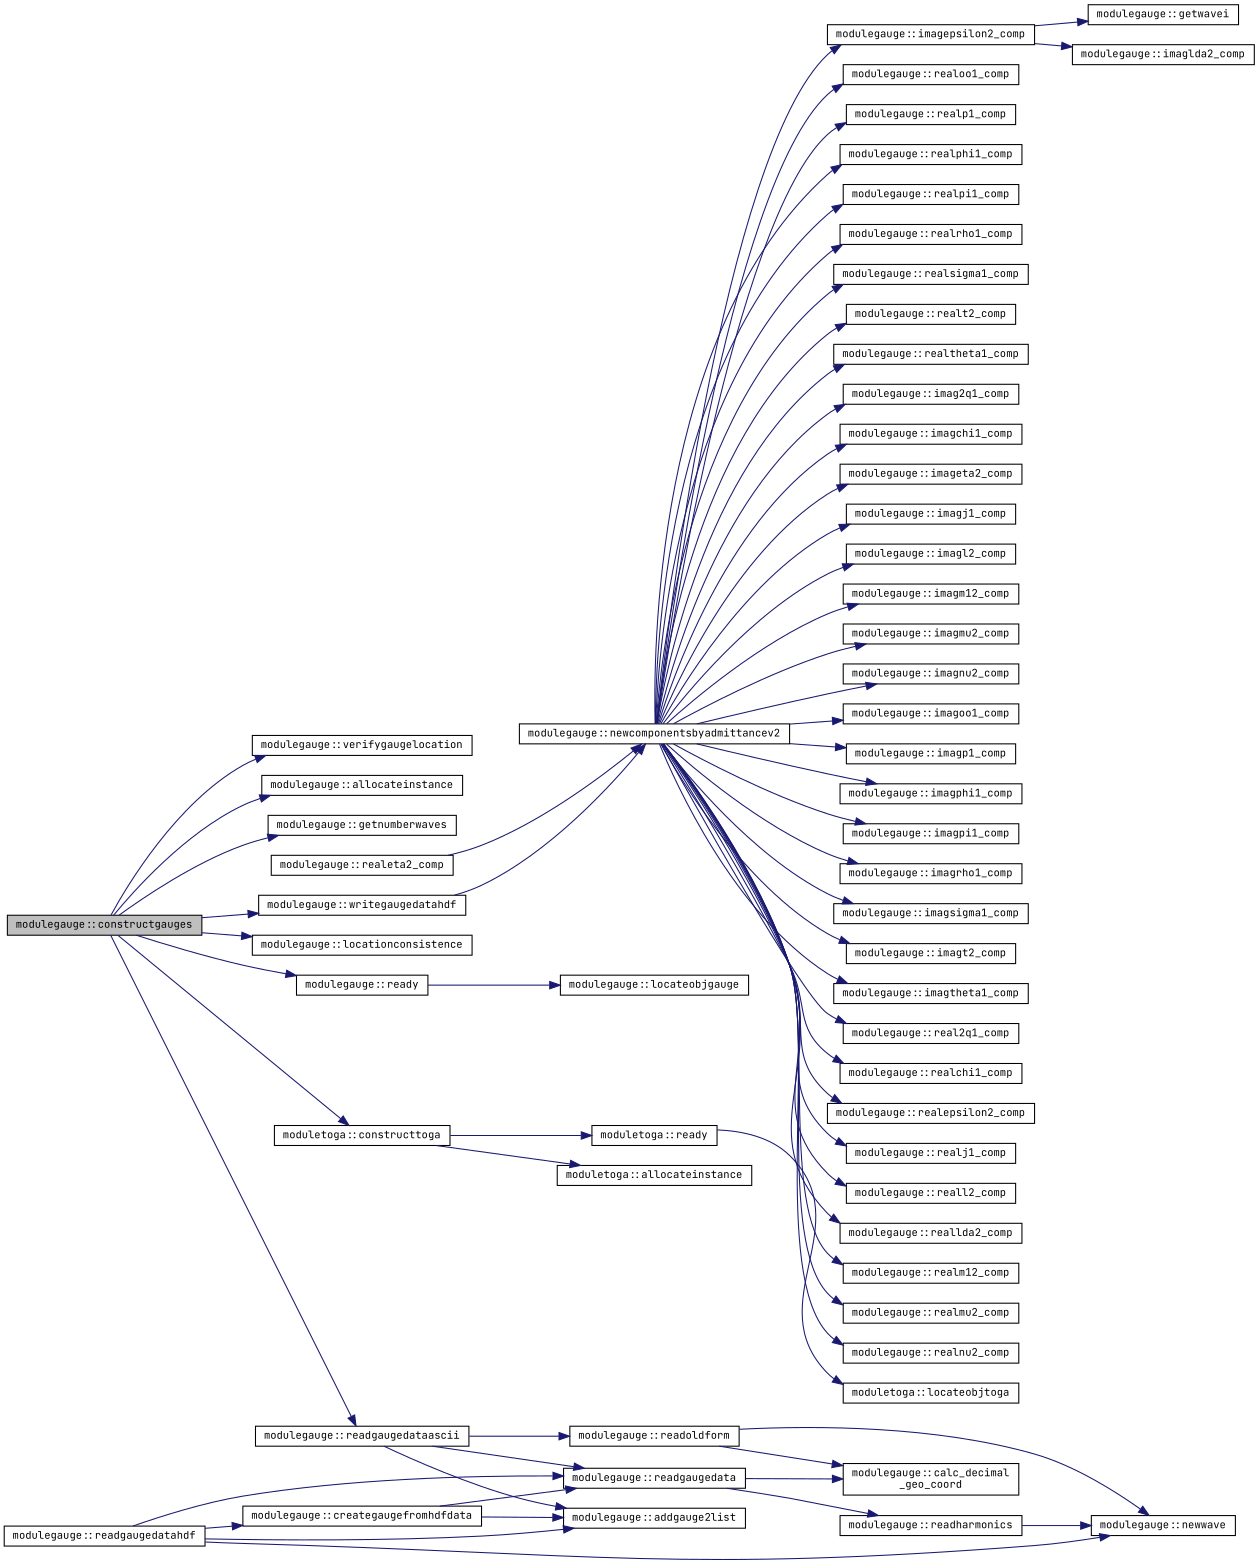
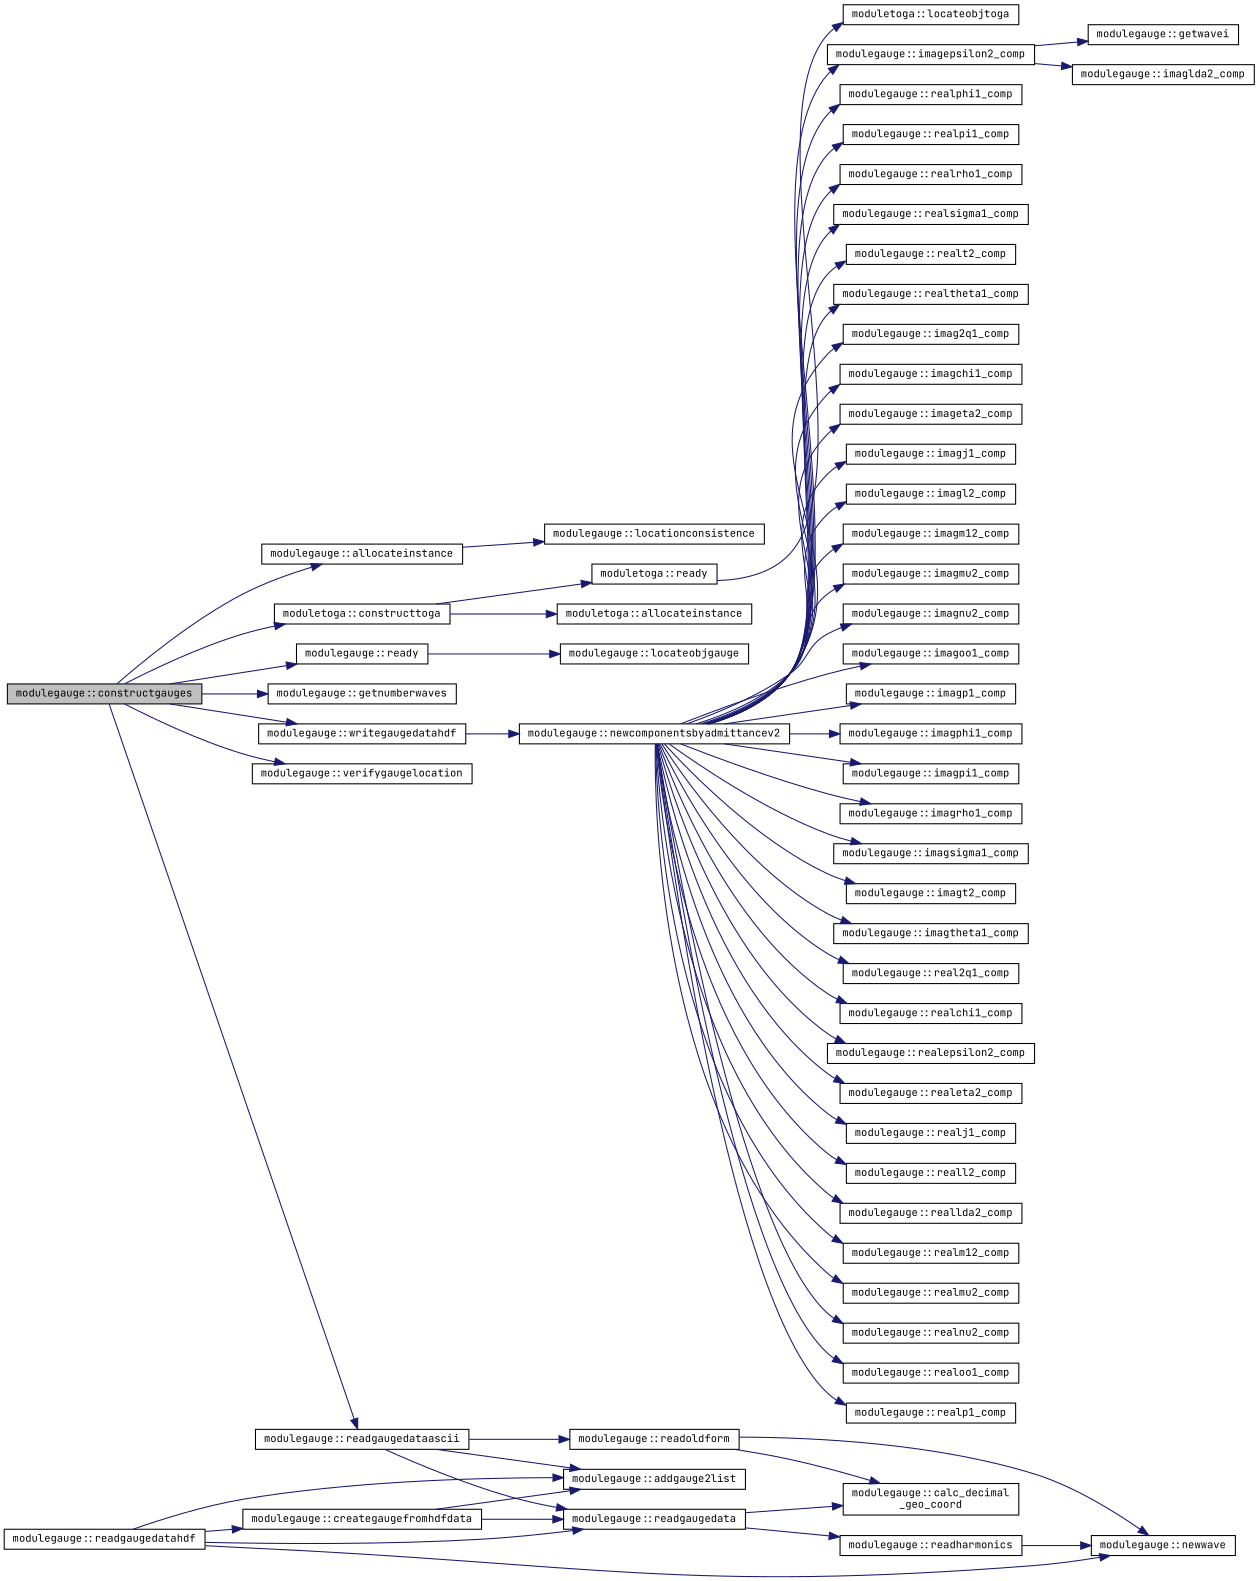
(546, 813) -> (717, 927)
(222, 934) -> (498, 545)
